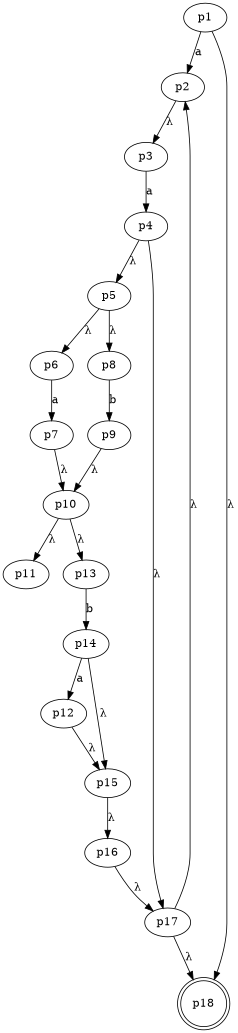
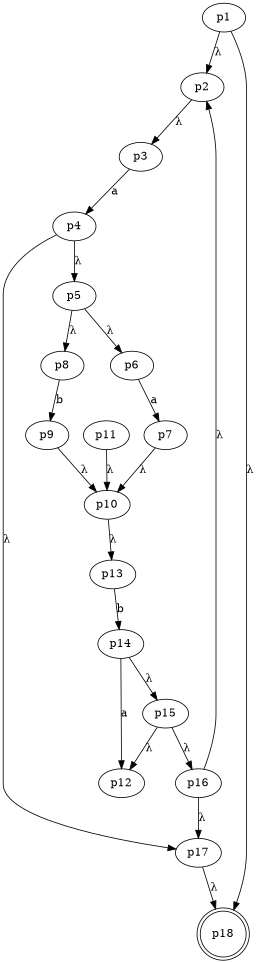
(198, 52) -> (218, 52)
(190, 510) -> (216, 440)
(48, 536) -> (107, 466)
(84, 745) -> (146, 745)
